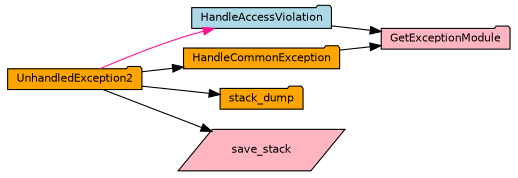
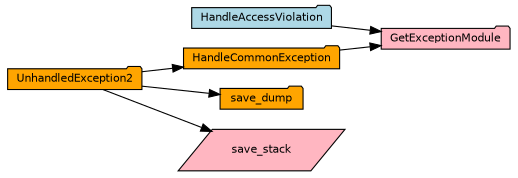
(151, 48) -> none
(262, 99) -> (262, 99)
